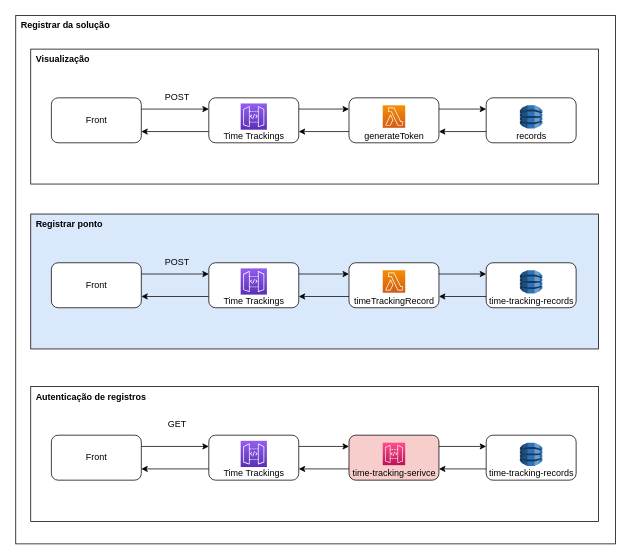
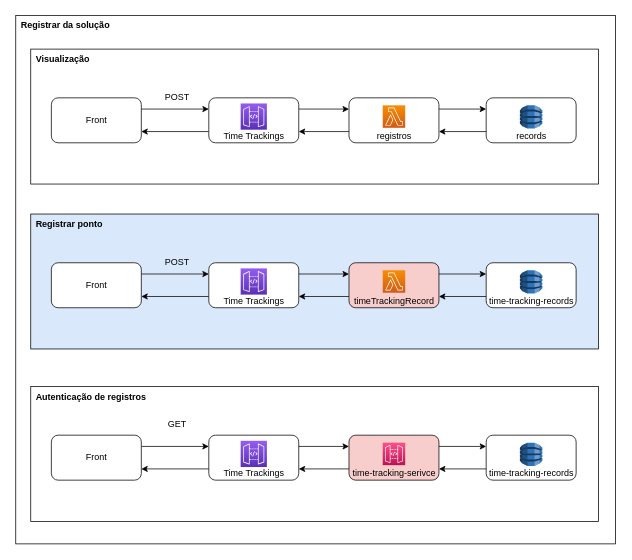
(394, 135) -> (394, 135)
(394, 300) -> (394, 300)
